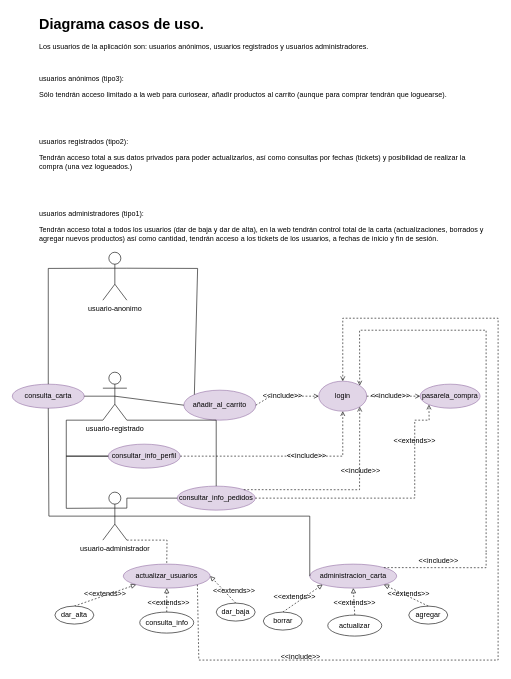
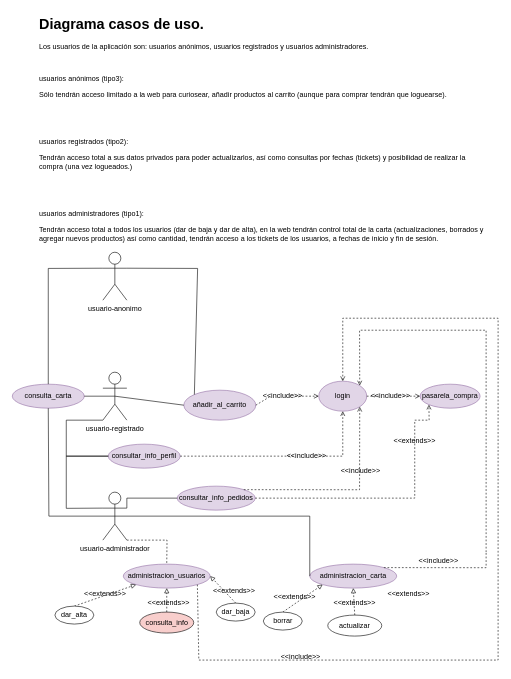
(204, 420) -> none
(167, 576) -> (167, 576)
(408, 597) -> none
(428, 615) -> none
(167, 623) -> (167, 623)
